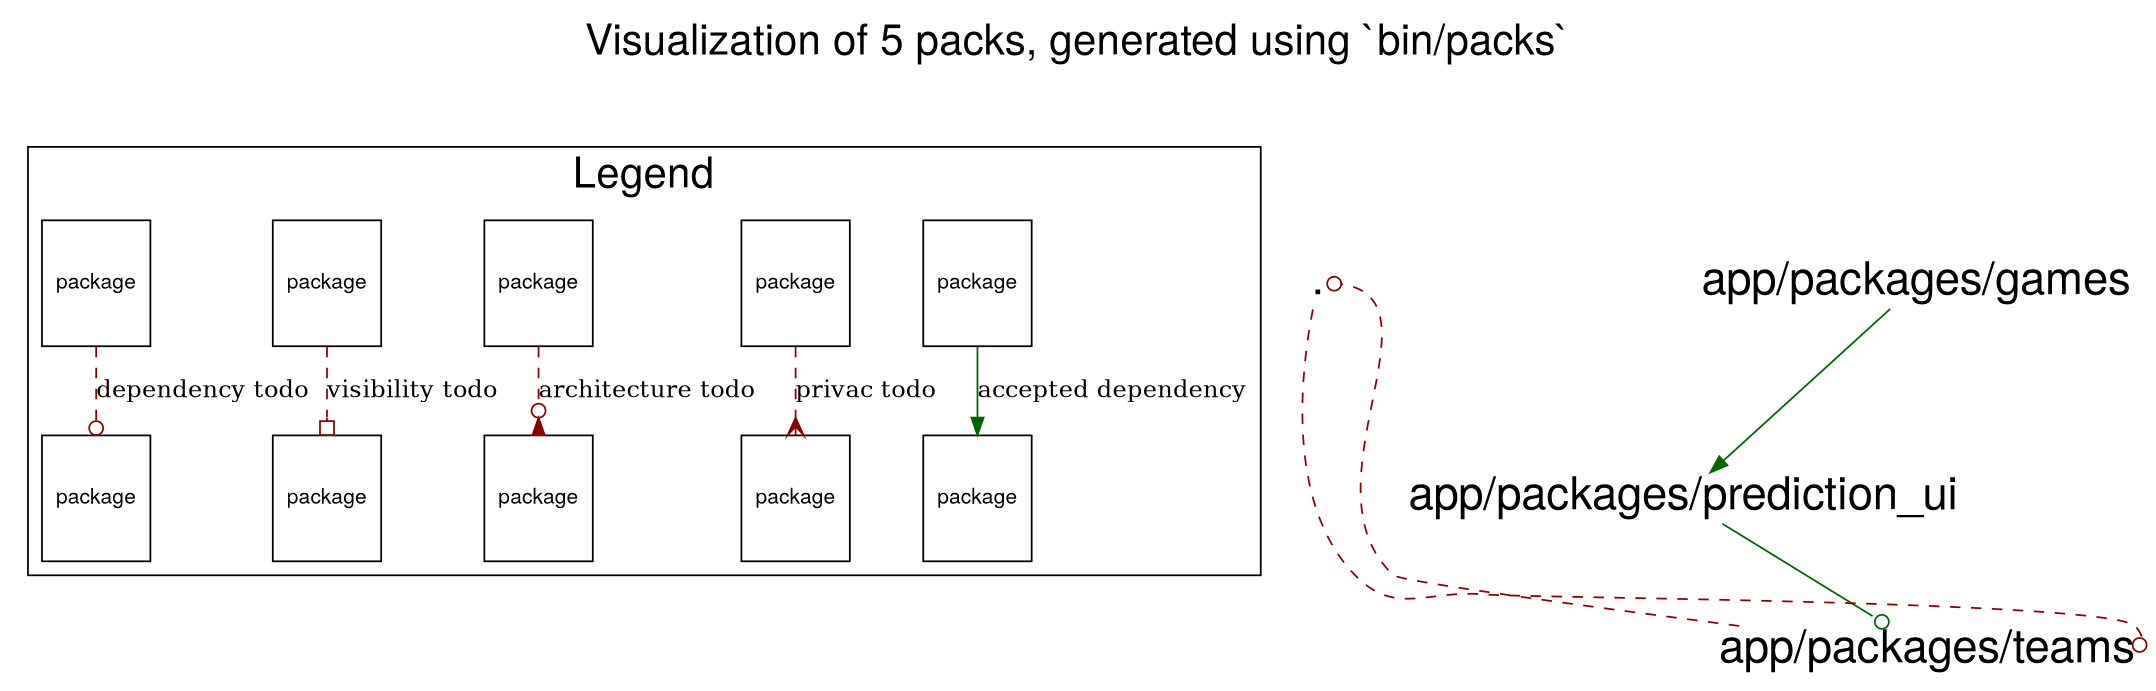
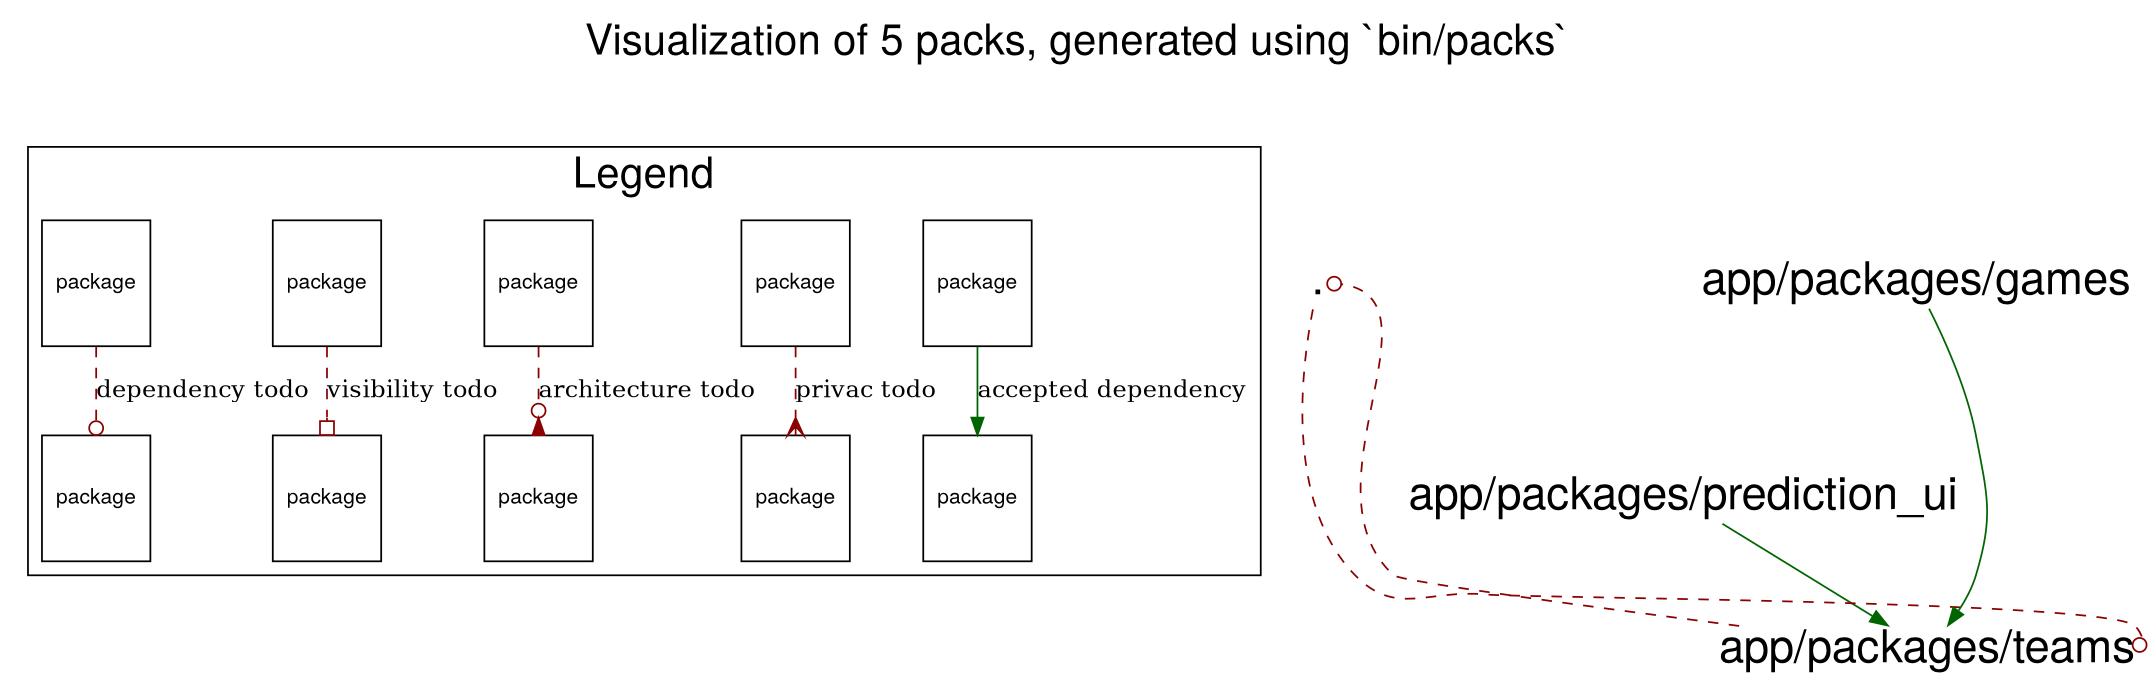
(1807, 385) -> (1980, 458)
(1798, 570) -> (1798, 570)
